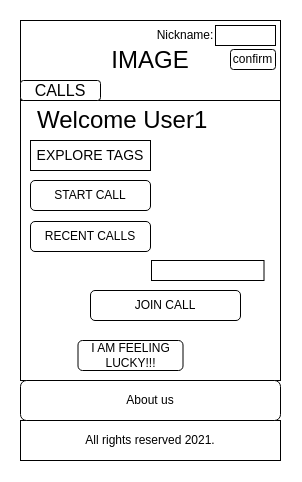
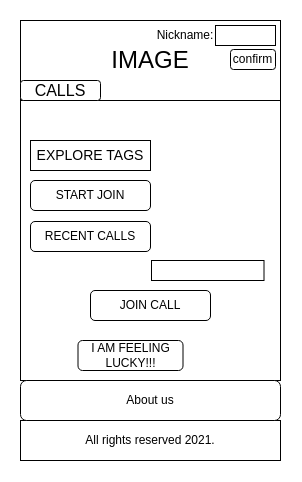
(126, 121) -> none
(91, 196) -> (91, 196)
(166, 306) -> (151, 306)
